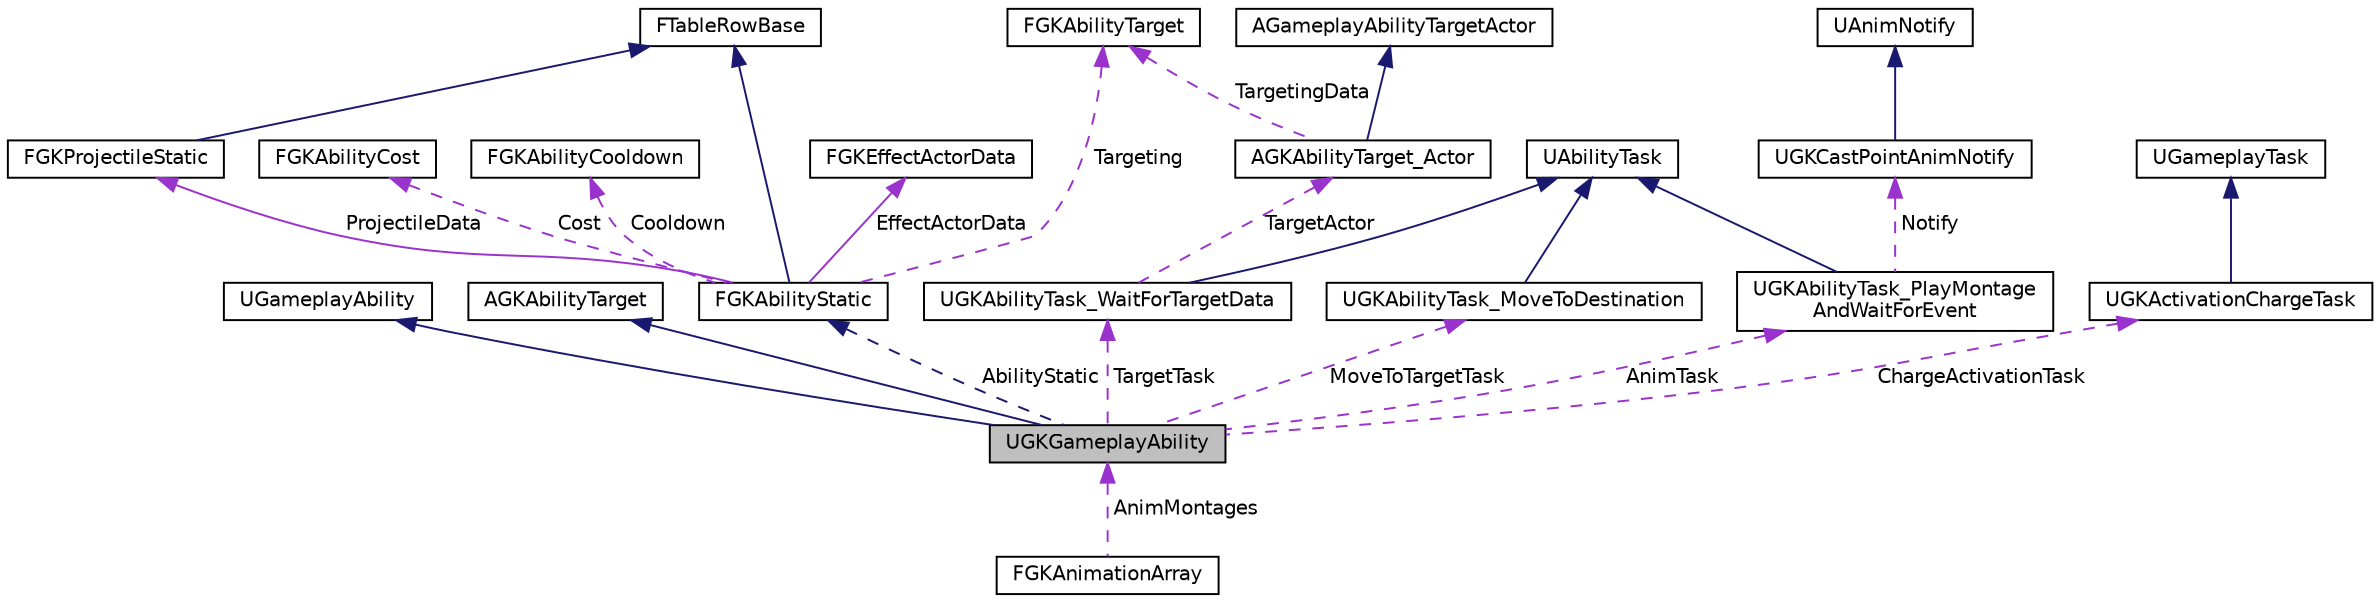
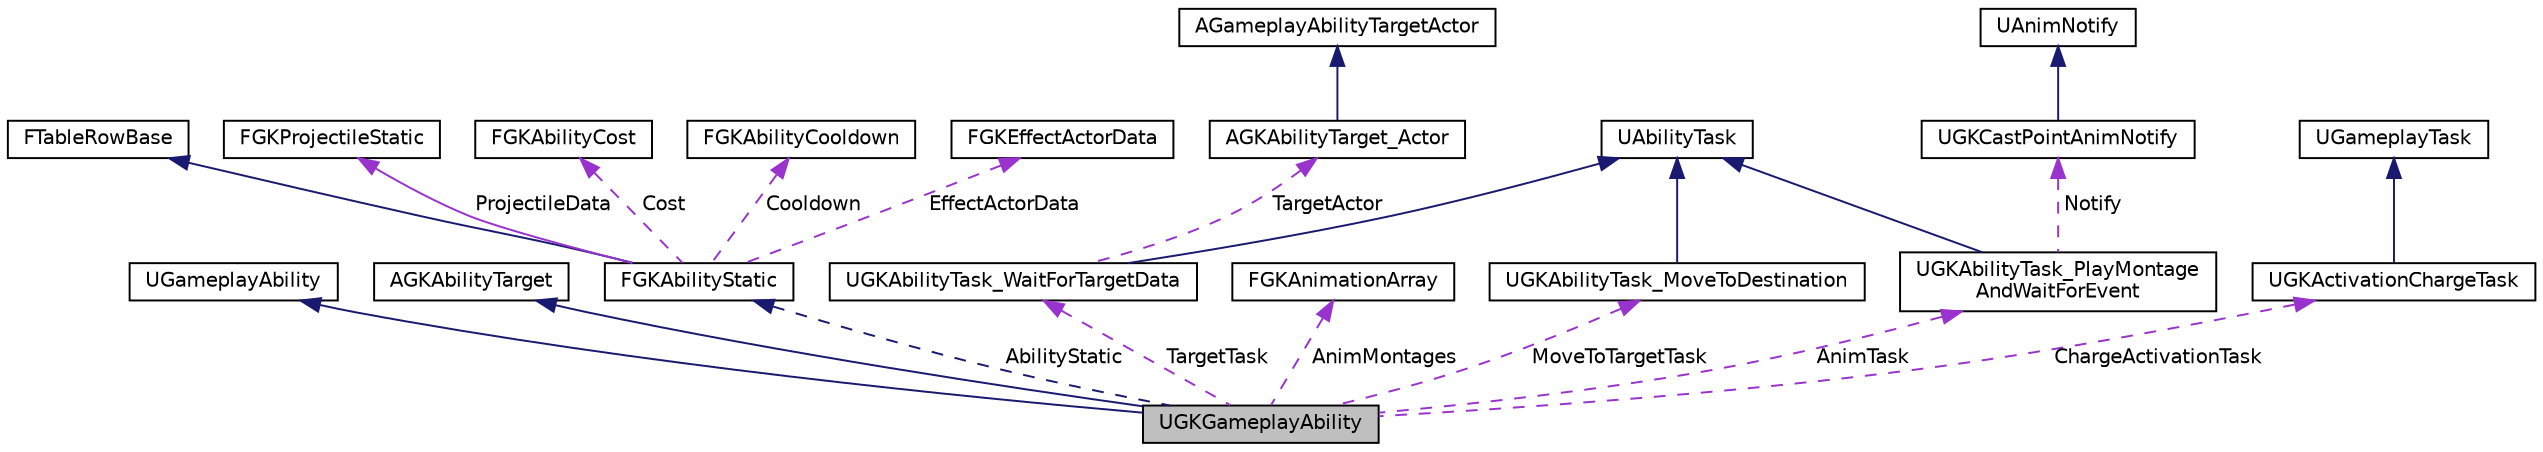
(1104, 27) -> none
(414, 95) -> none
(850, 238) -> (873, 215)
(1108, 520) -> (1297, 362)
